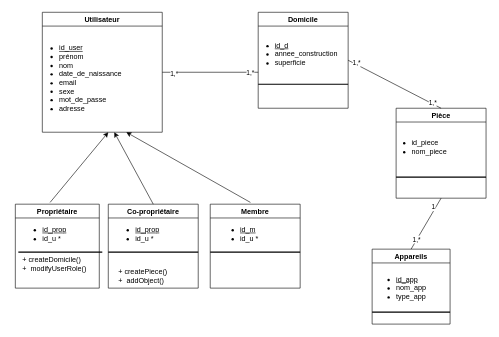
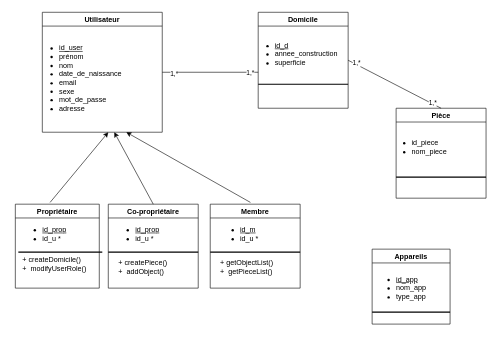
(426, 225) -> none
none -> (249, 267)
(147, 276) -> (147, 267)
